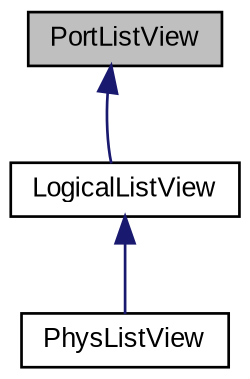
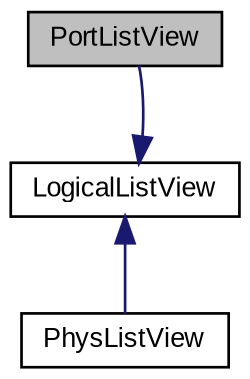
(107, 128) -> (143, 101)
